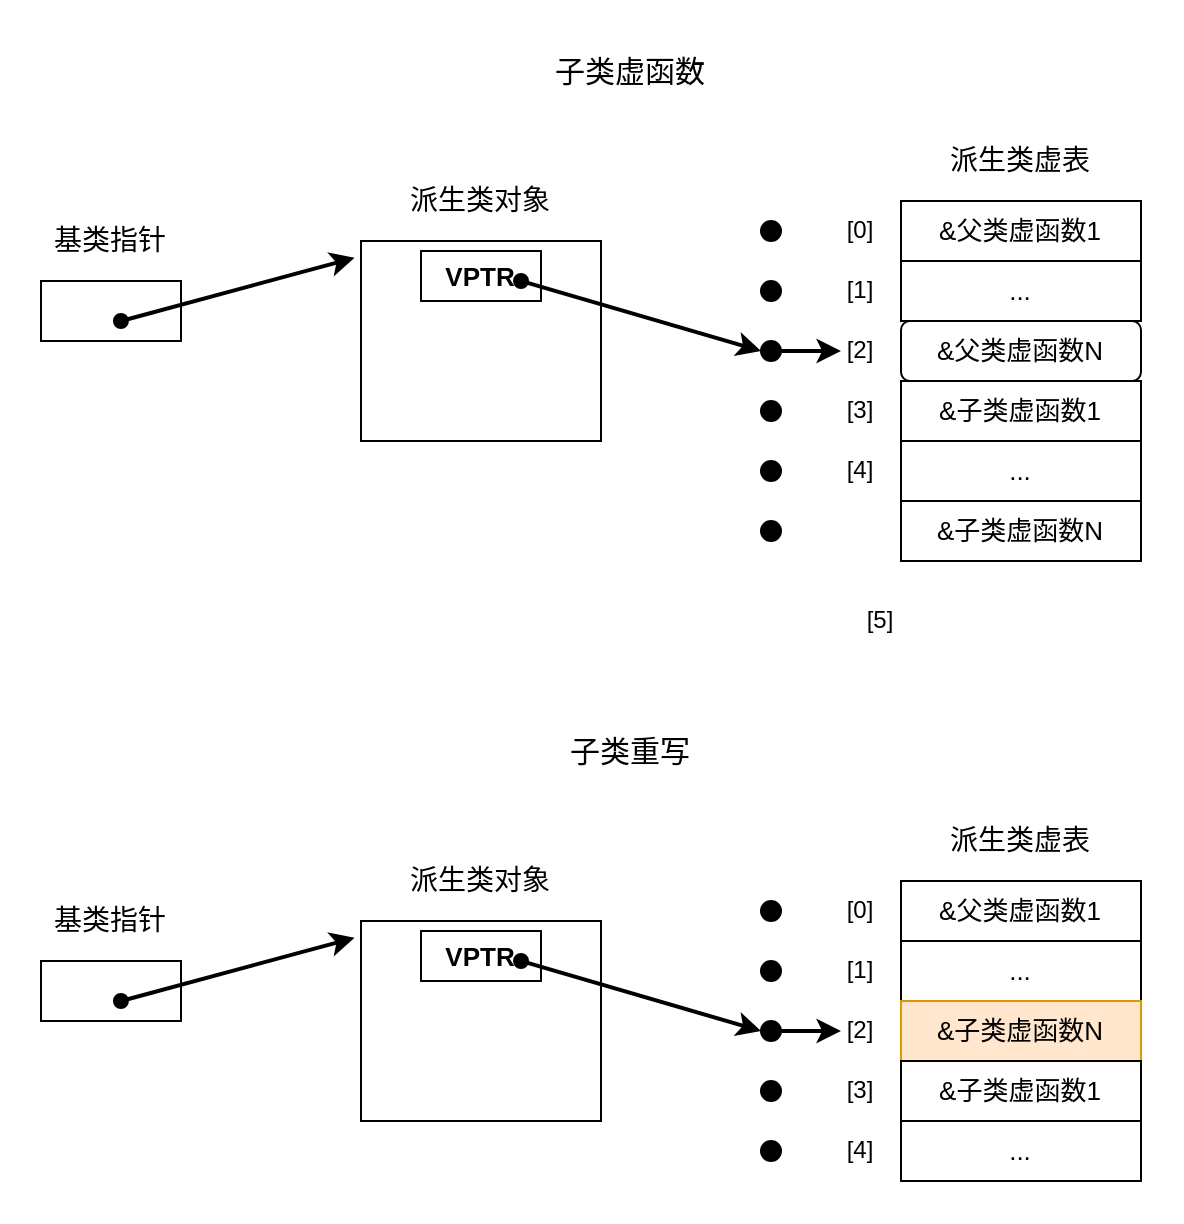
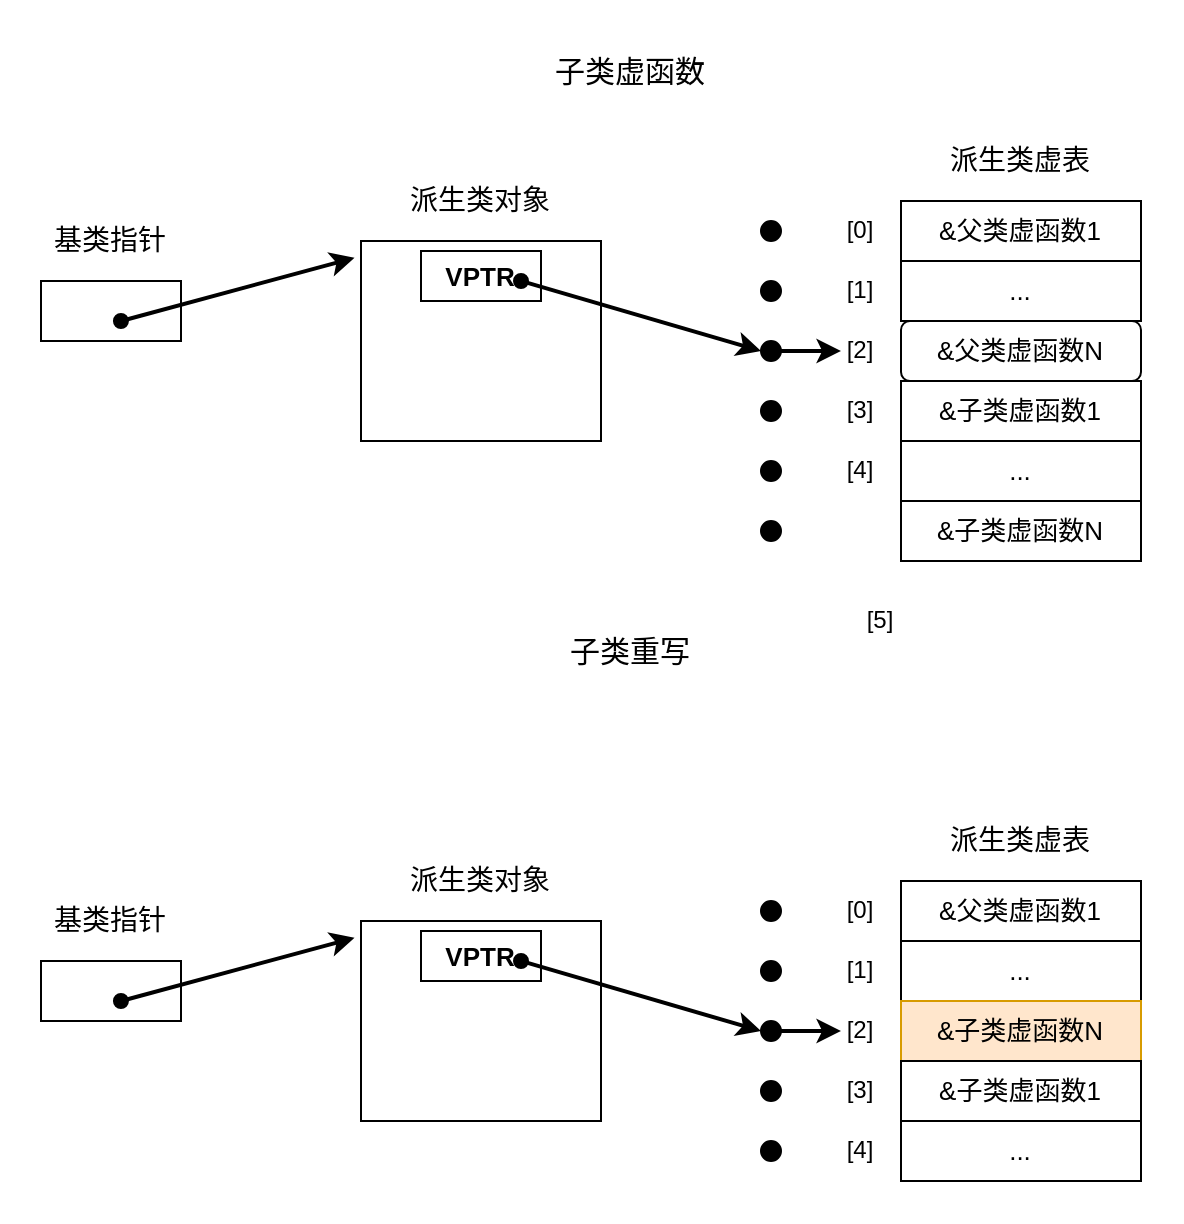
(631, 751) -> (631, 651)
